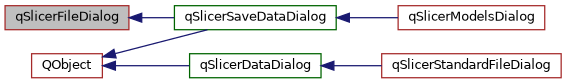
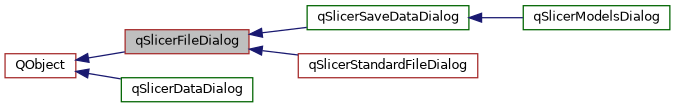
(471, 18) -> (597, 18)
(161, 42) -> (107, 55)
(358, 66) -> (280, 53)
